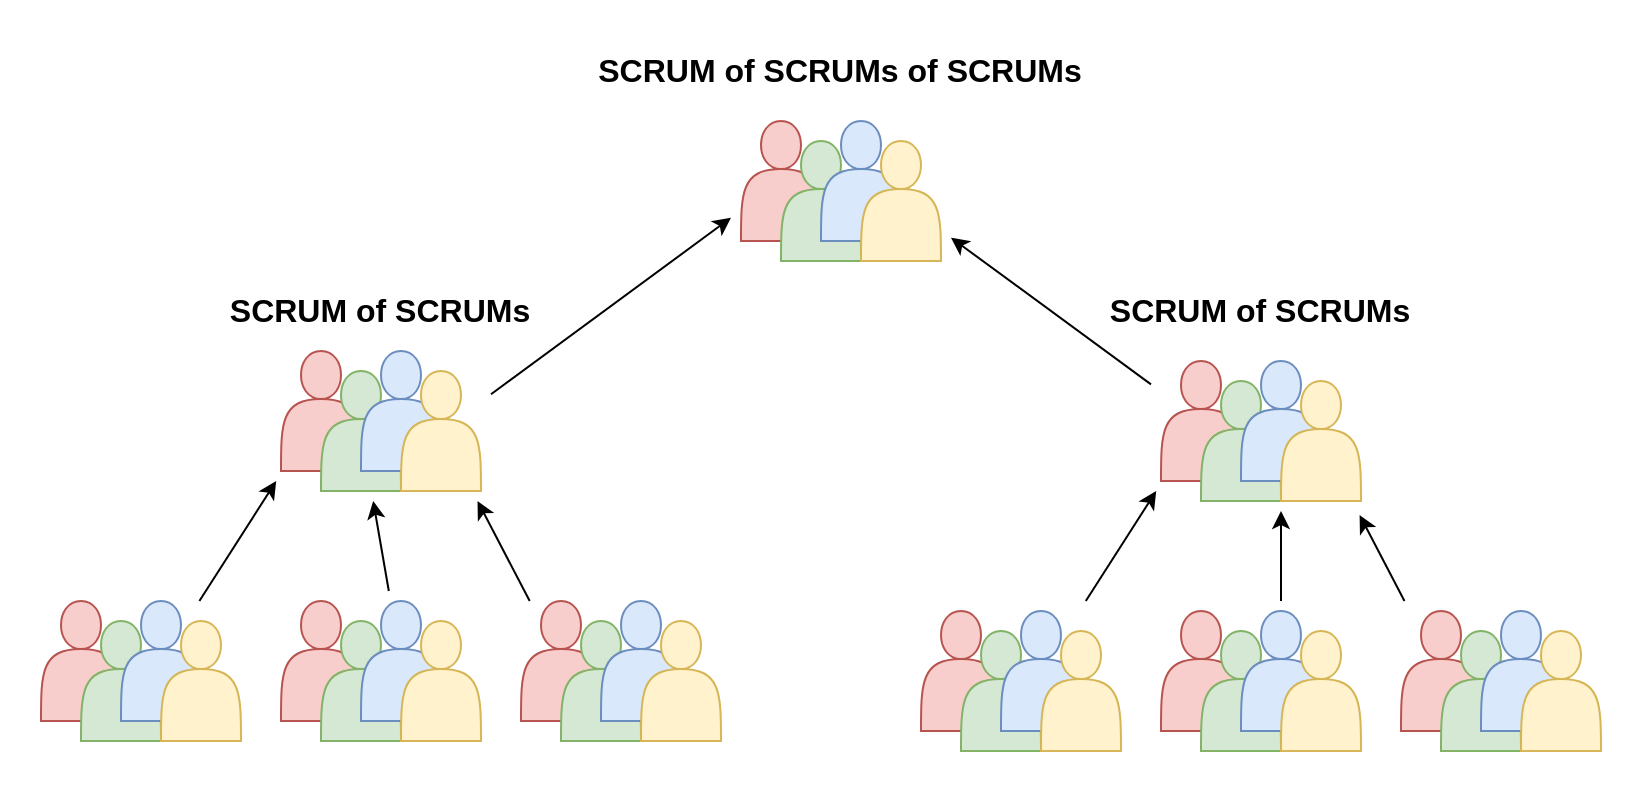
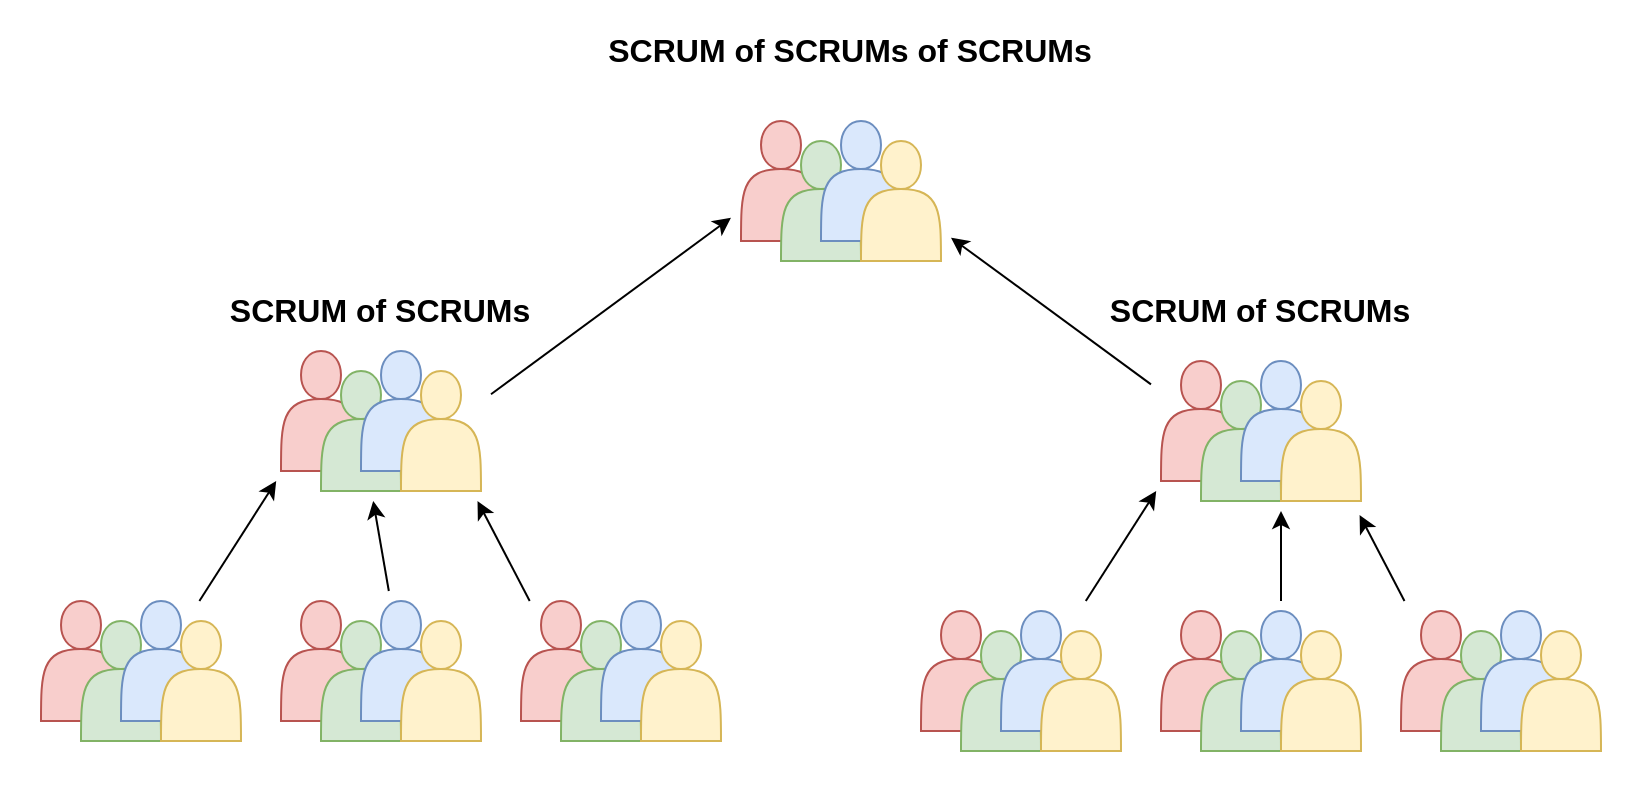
(841, 71) -> (851, 51)
